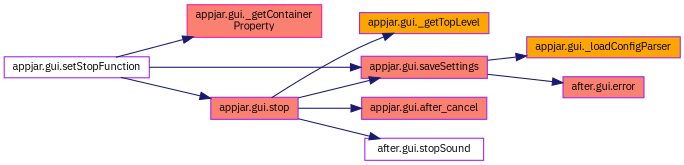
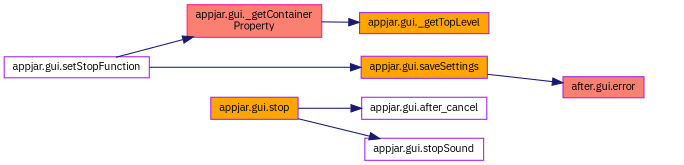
(603, 47) -> none
(335, 60) -> (335, 22)
(424, 67) -> (424, 67)
(160, 87) -> none
(334, 89) -> none
(254, 108) -> (254, 108)
(424, 108) -> (424, 108)
(424, 149) -> (424, 149)
